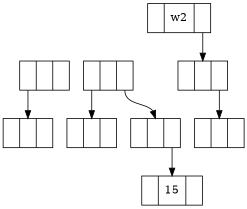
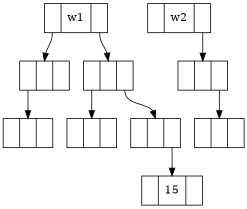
none -> (76, 18)
